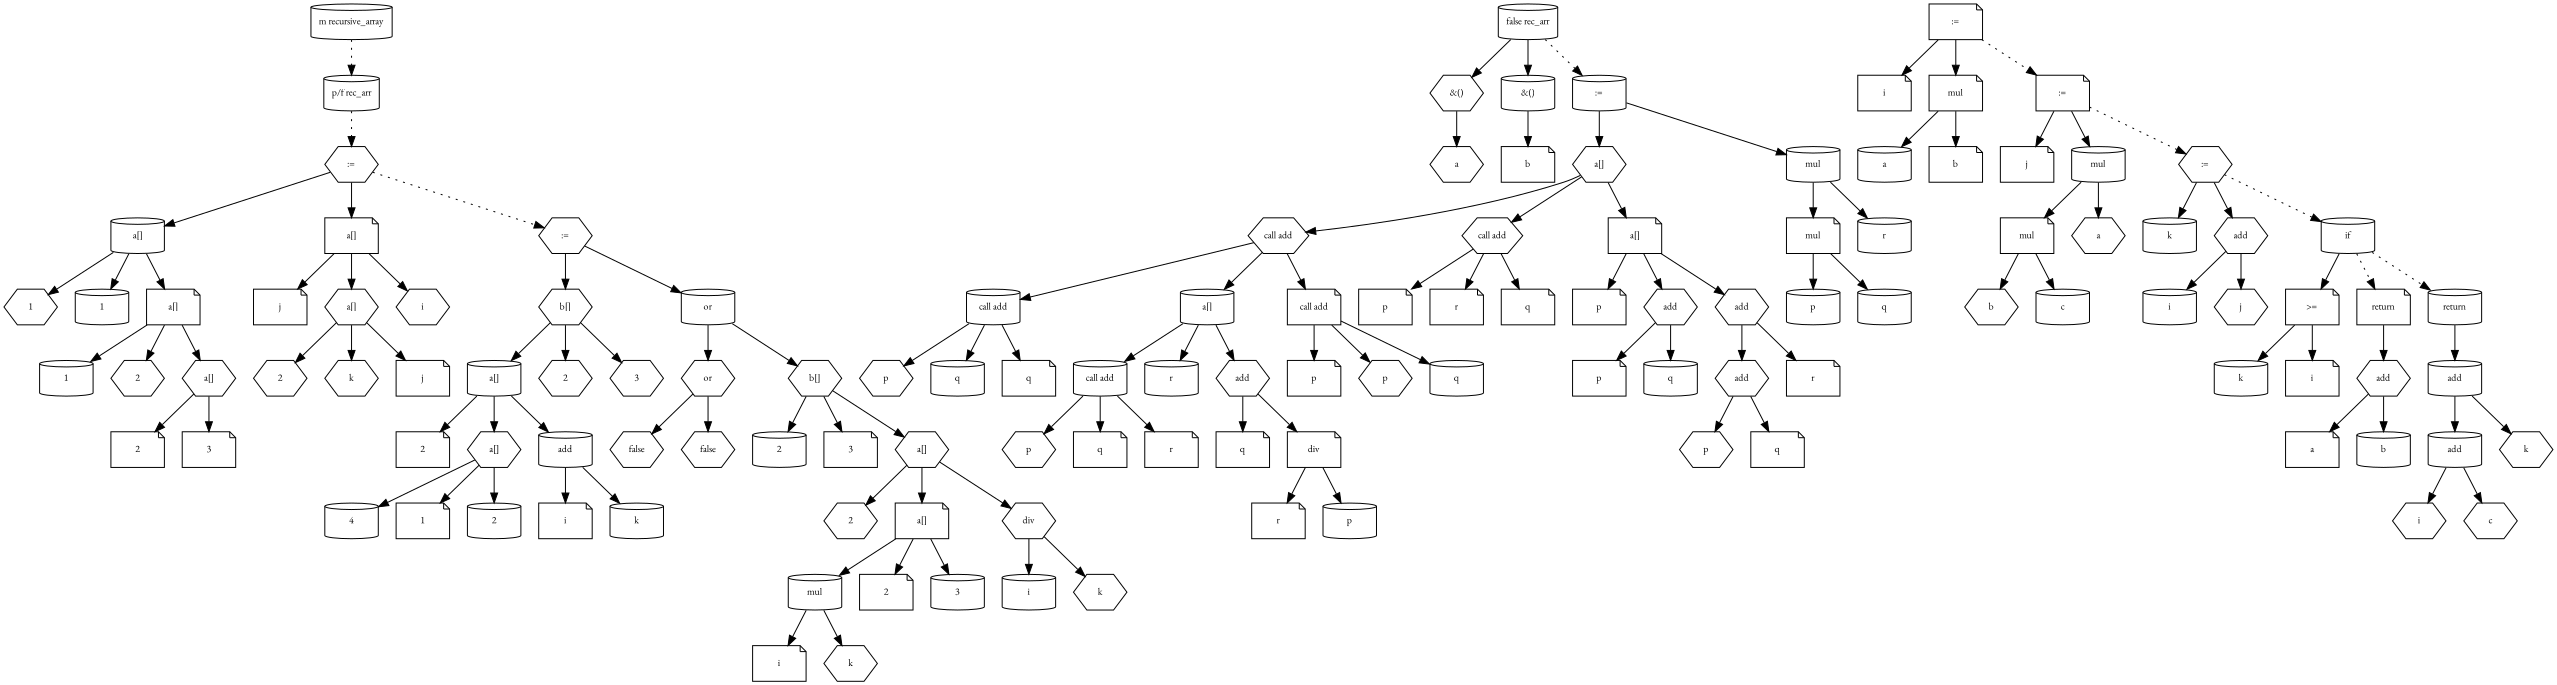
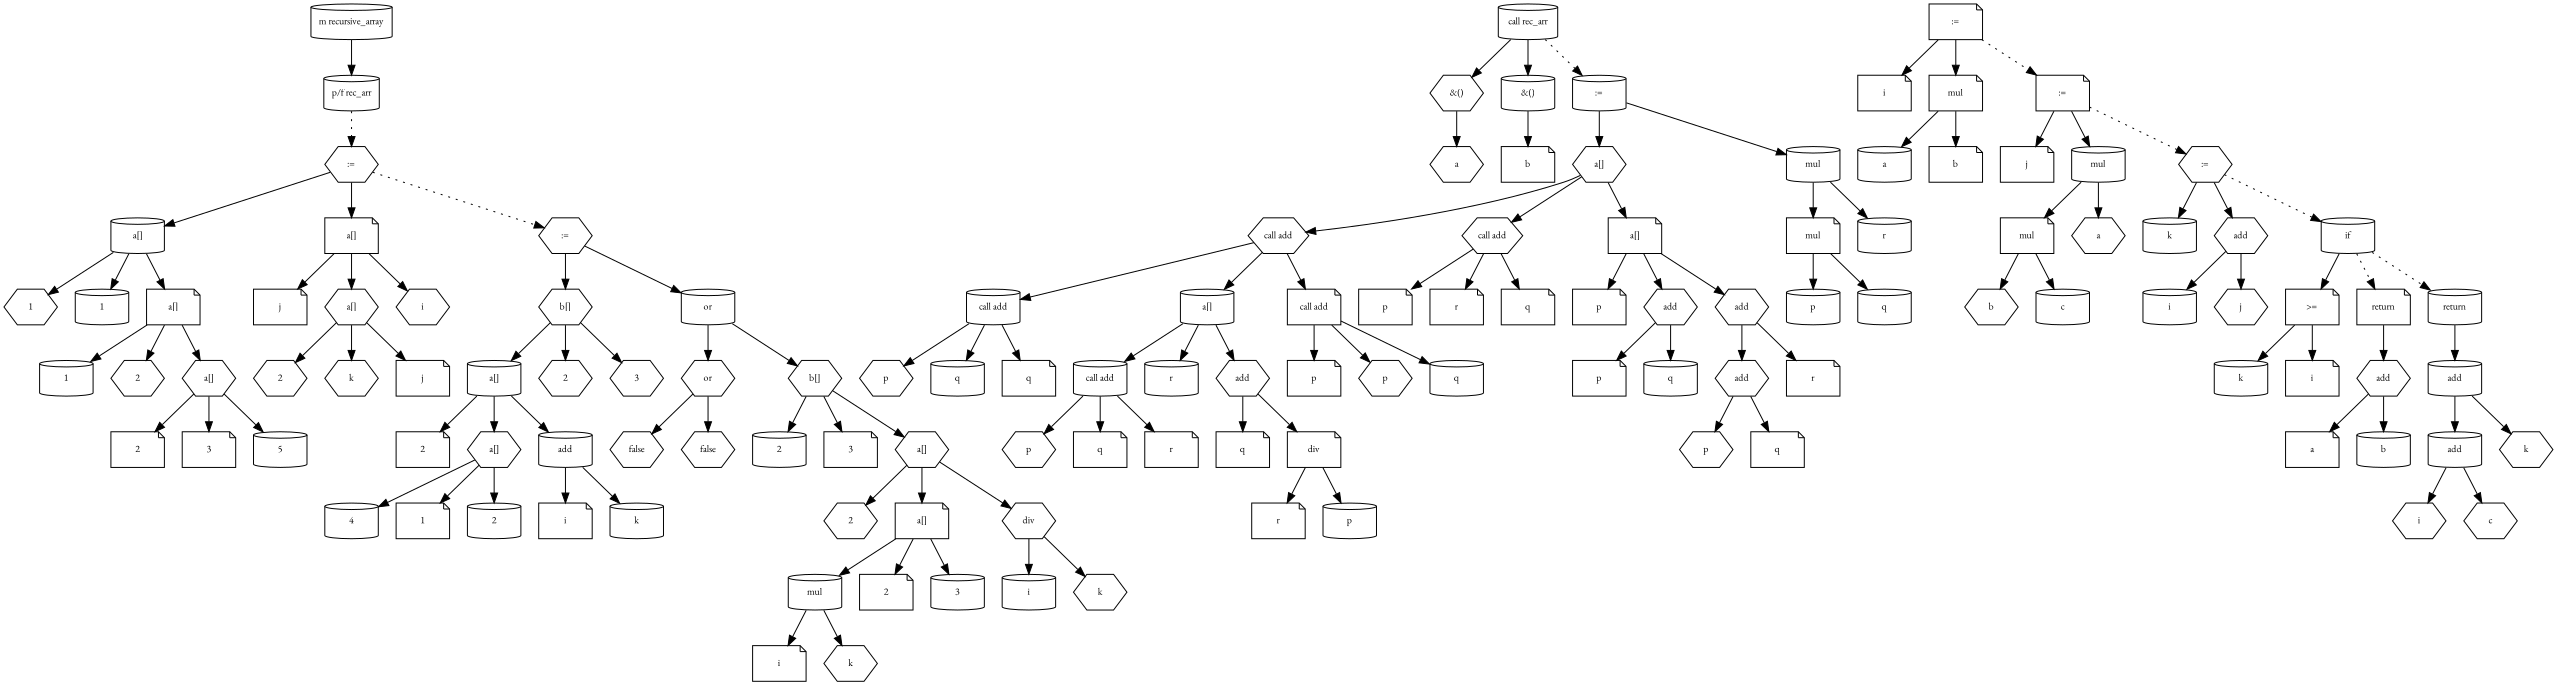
(1528, 22) -> (1528, 22)
(352, 53) -> (352, 53)
none -> (280, 450)
